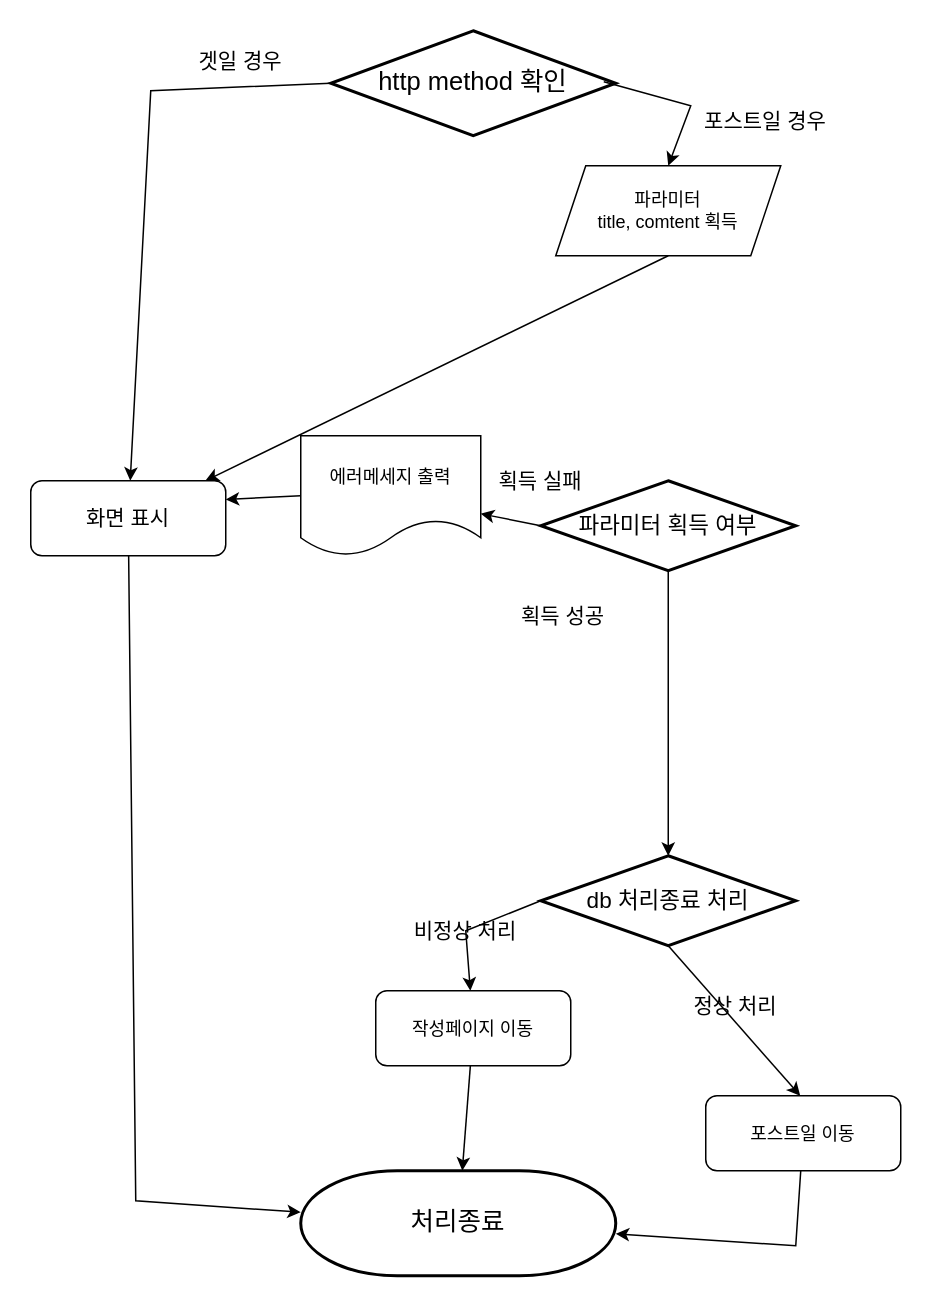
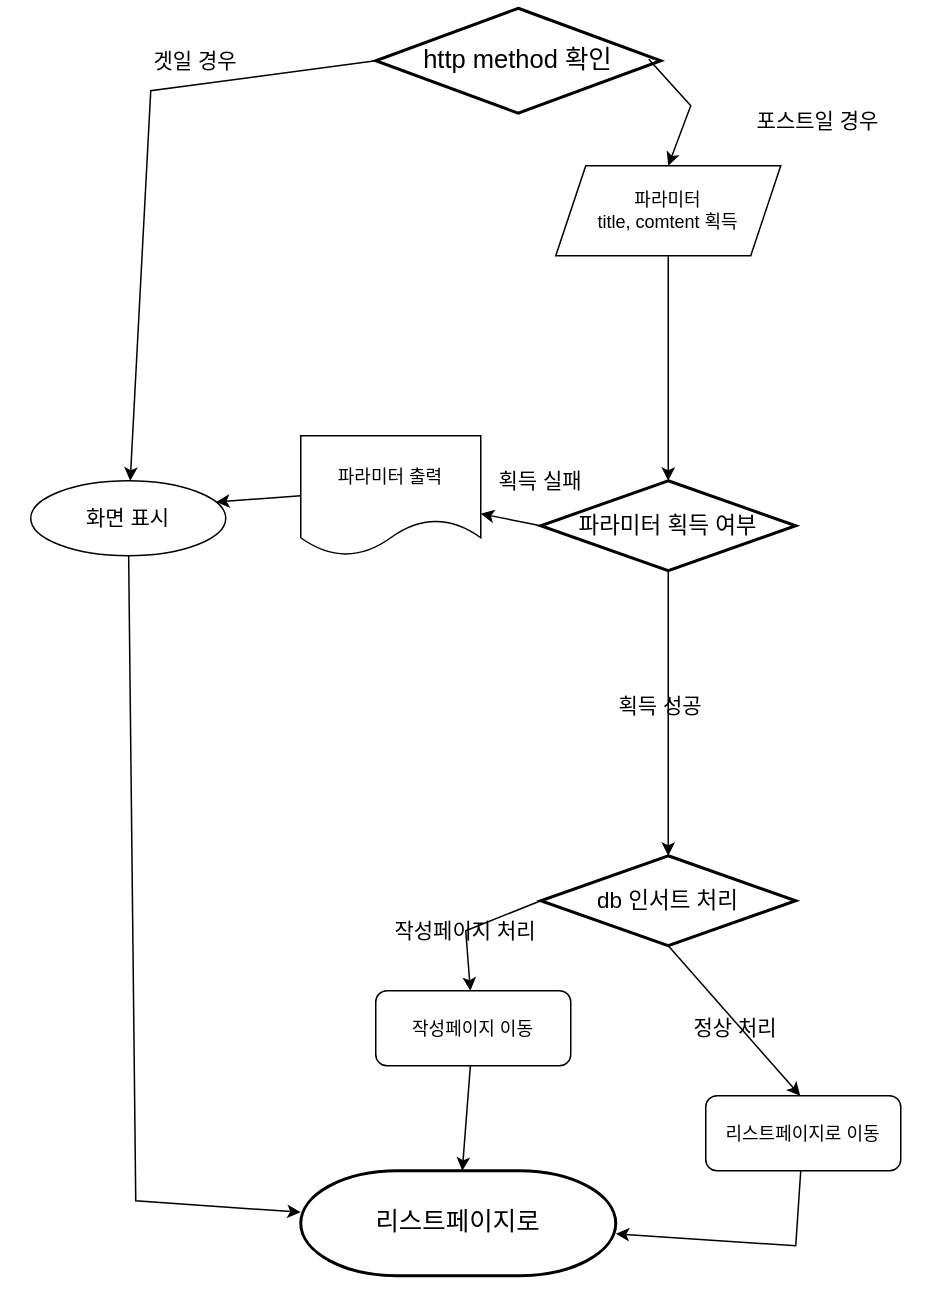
(241, 61) -> (196, 61)
(473, 83) -> (518, 61)
(766, 121) -> (818, 121)
(442, 366) -> (668, 363)
(391, 478) -> (391, 478)
(128, 518) -> (128, 518)
(563, 616) -> (661, 706)
(668, 901) -> (668, 901)
(466, 931) -> (466, 931)
(736, 1006) -> (736, 1028)
(803, 1133) -> (803, 1133)
(458, 1223) -> (458, 1223)
